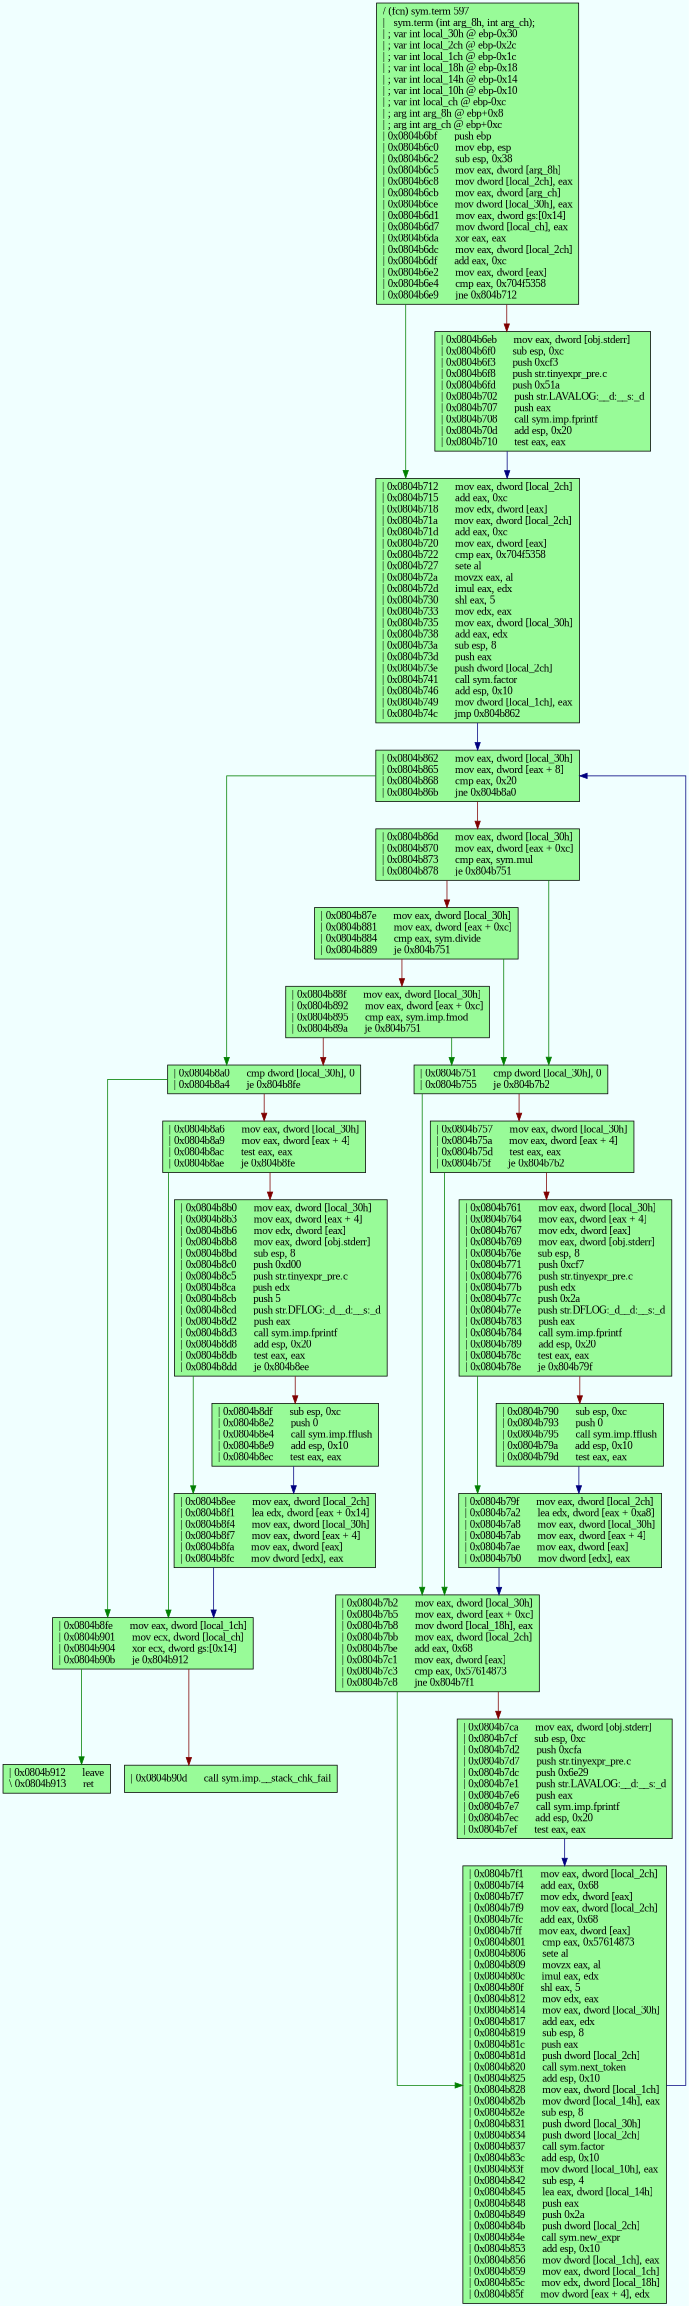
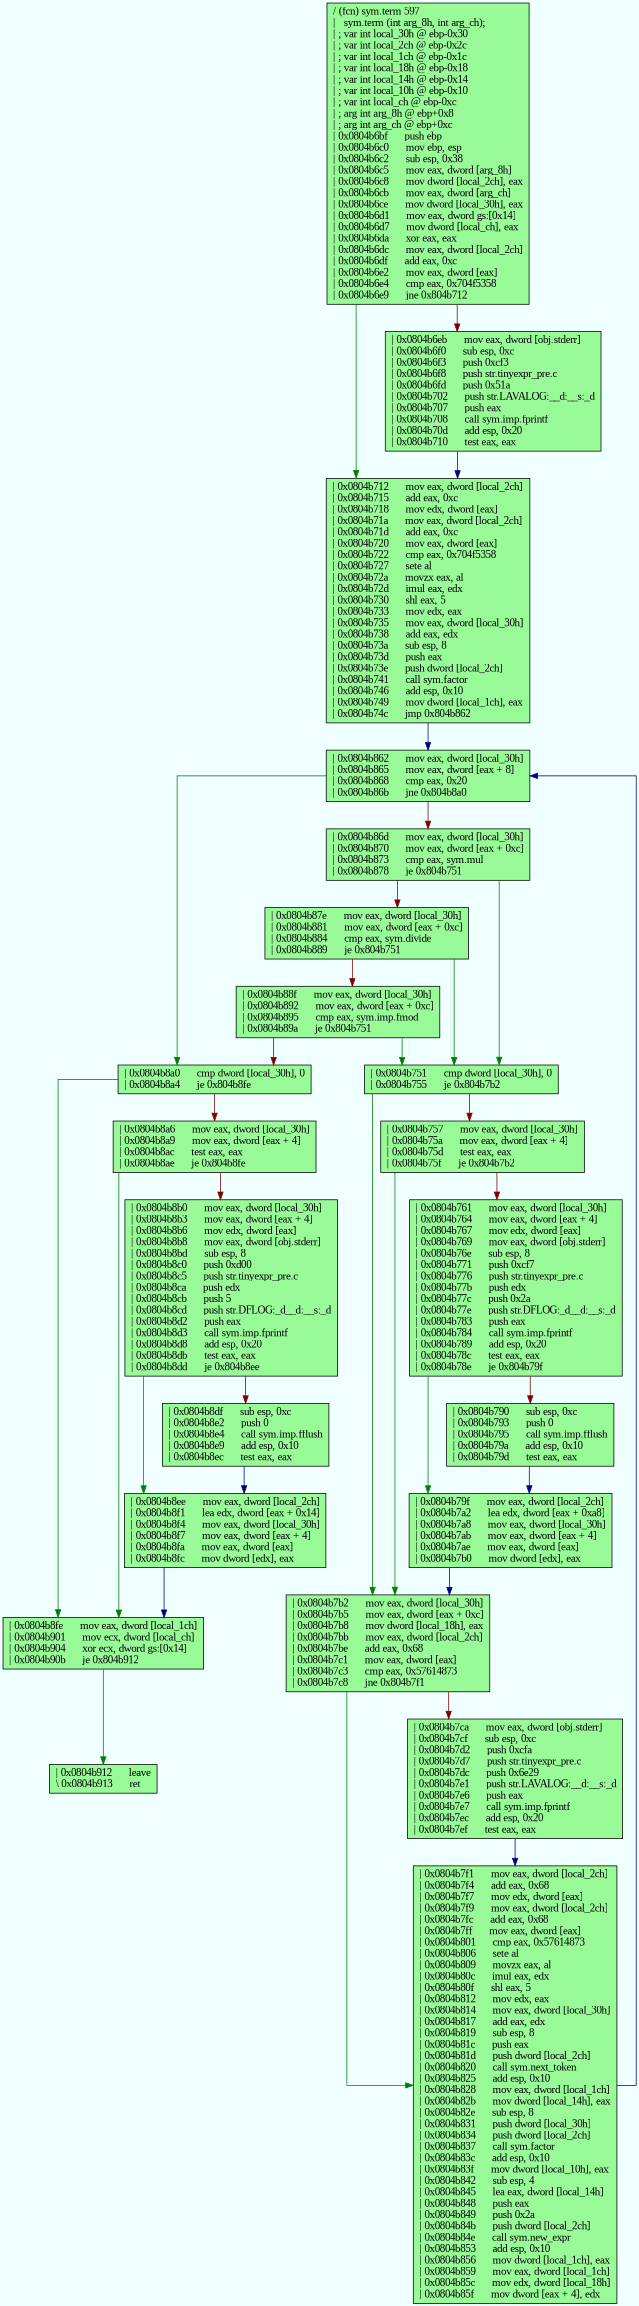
(231, 1779) -> none
